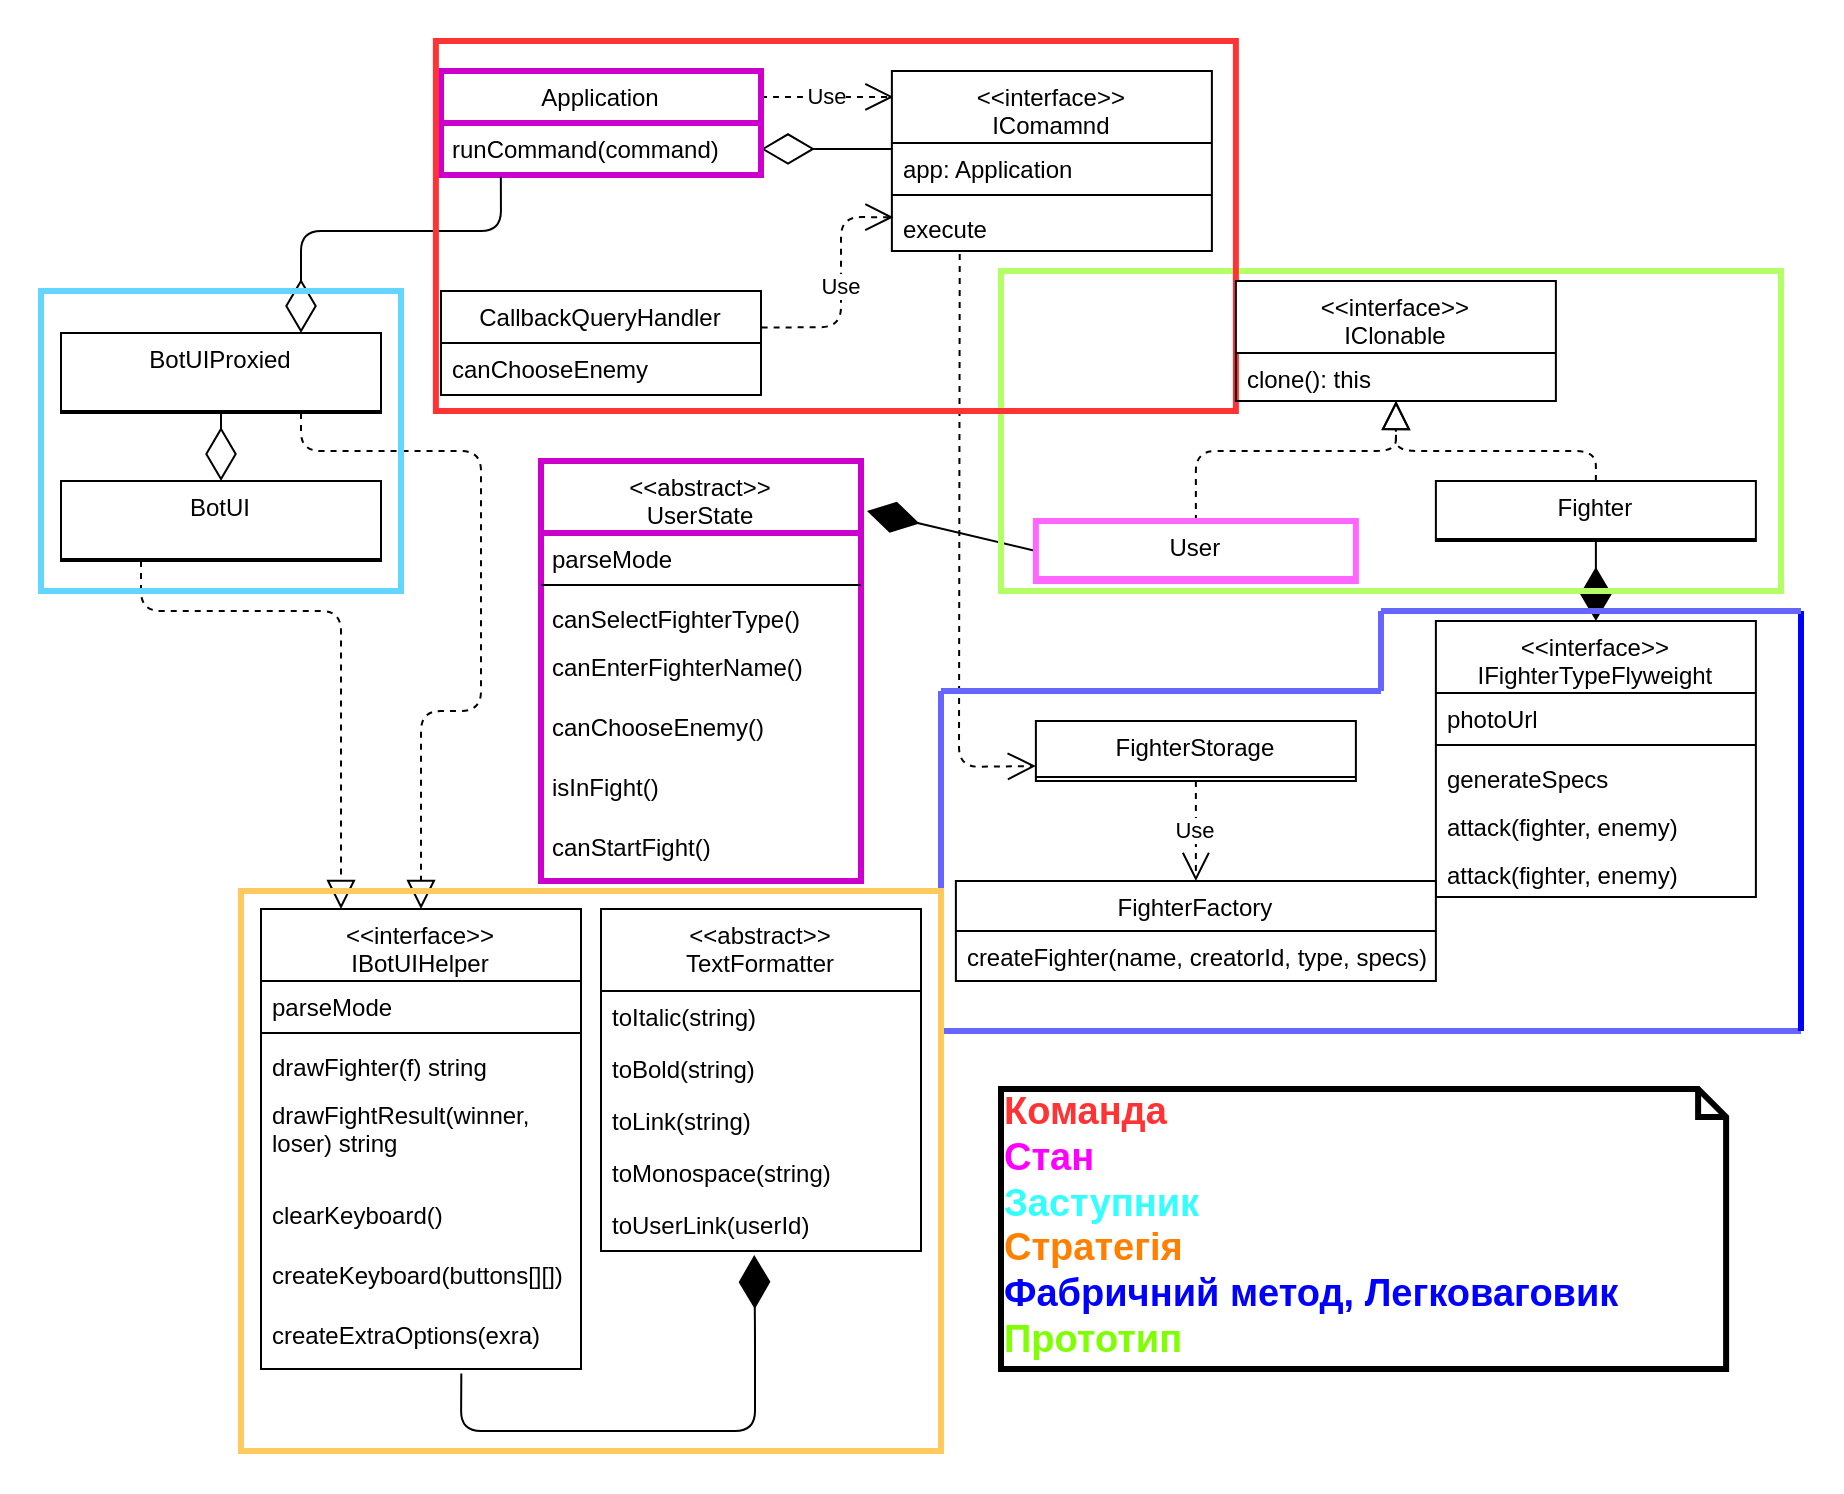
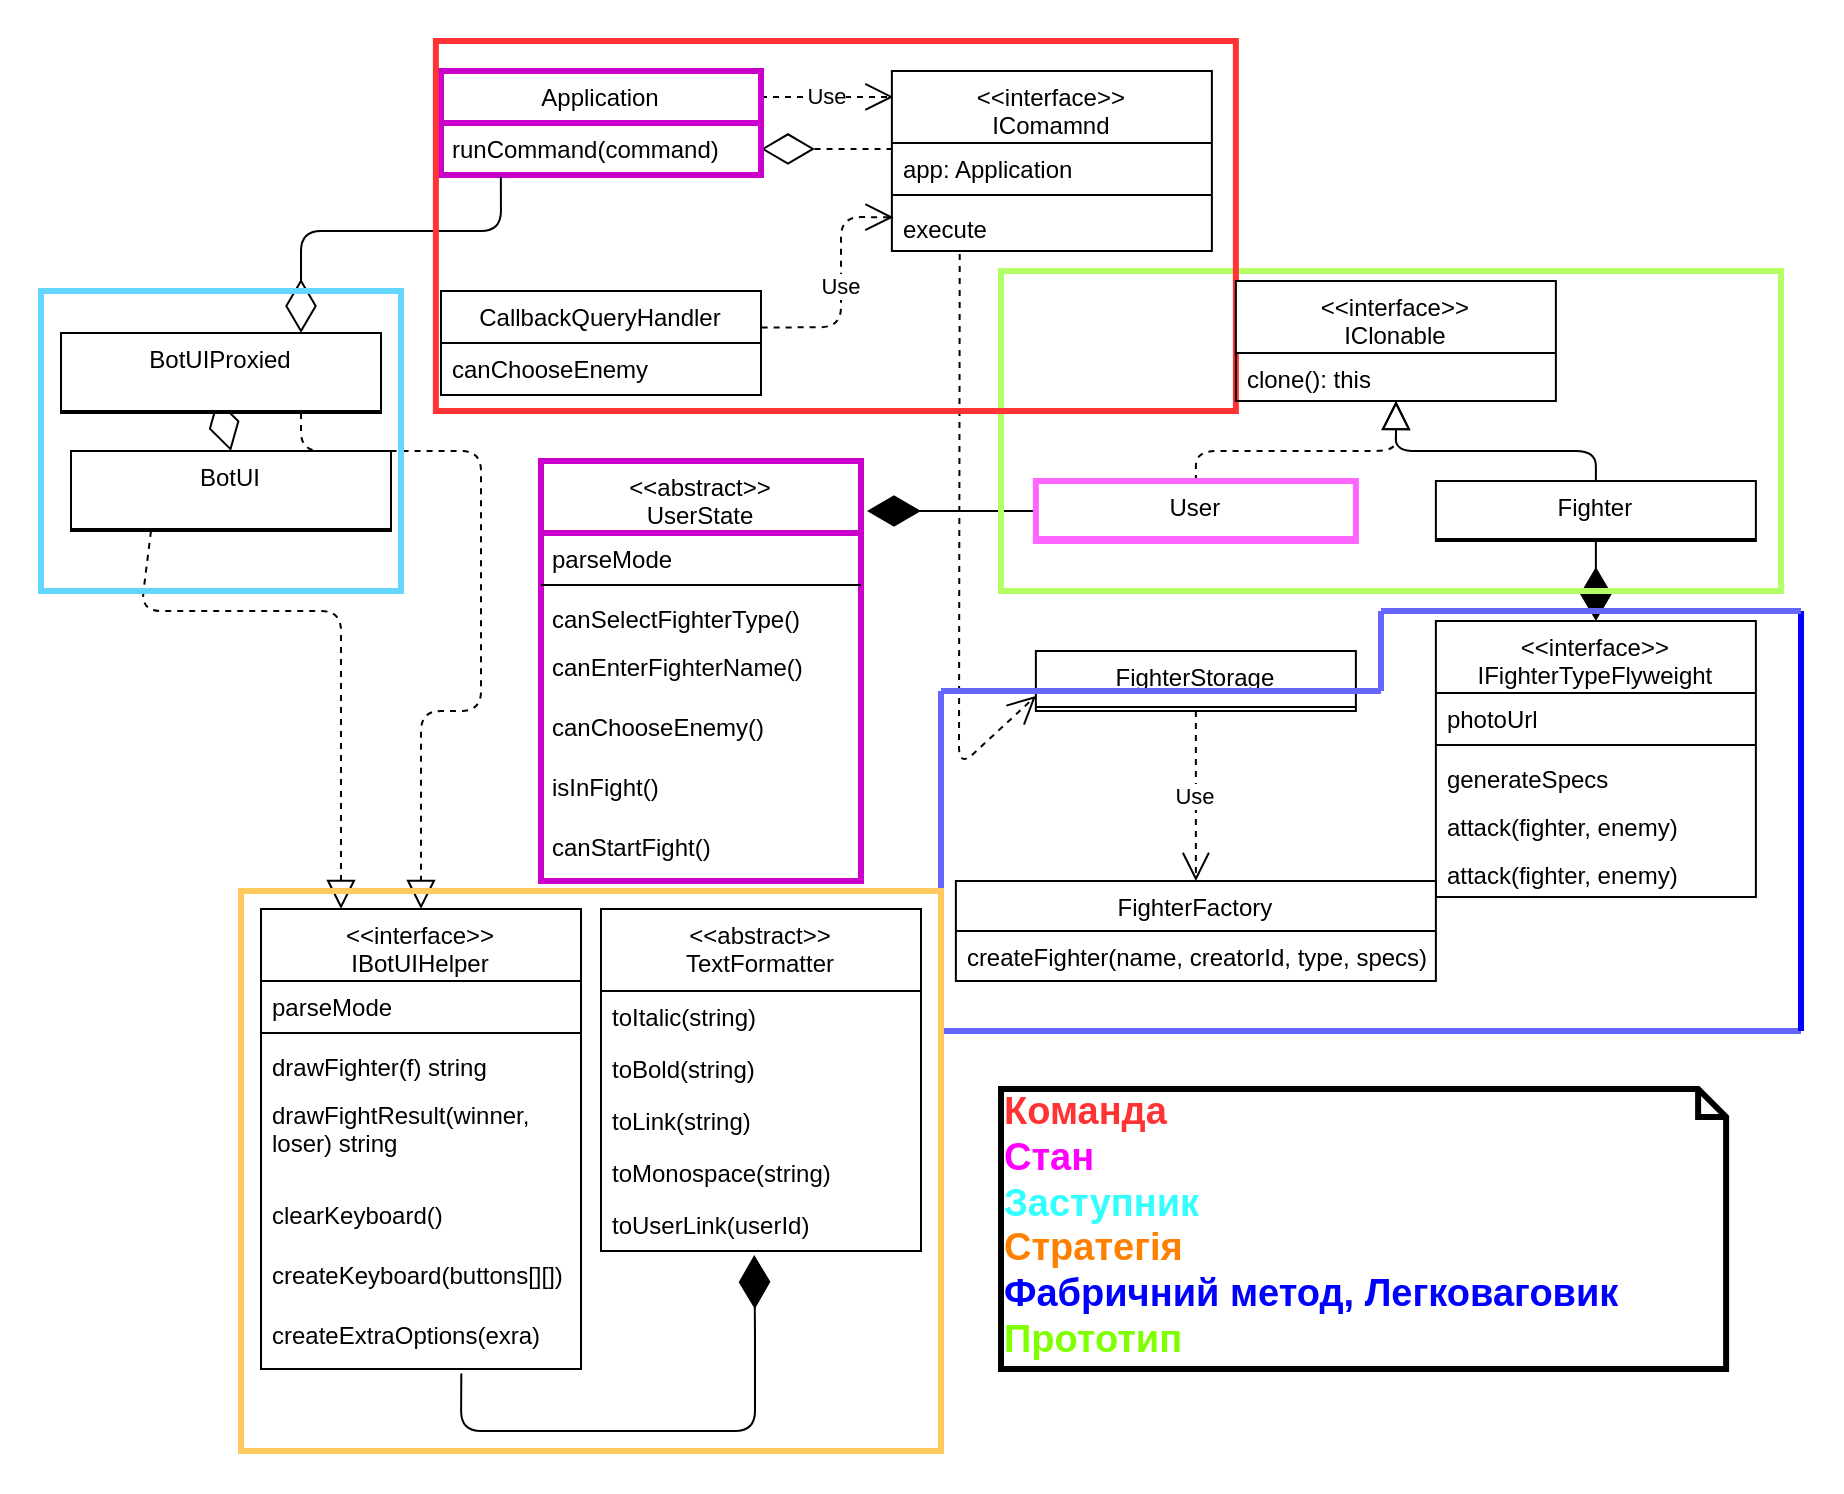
(855, 149) -> (855, 149)
(1505, 451) -> (1505, 451)
(221, 521) -> (231, 491)
(1196, 551) -> (1196, 511)
(1196, 751) -> (1196, 681)
